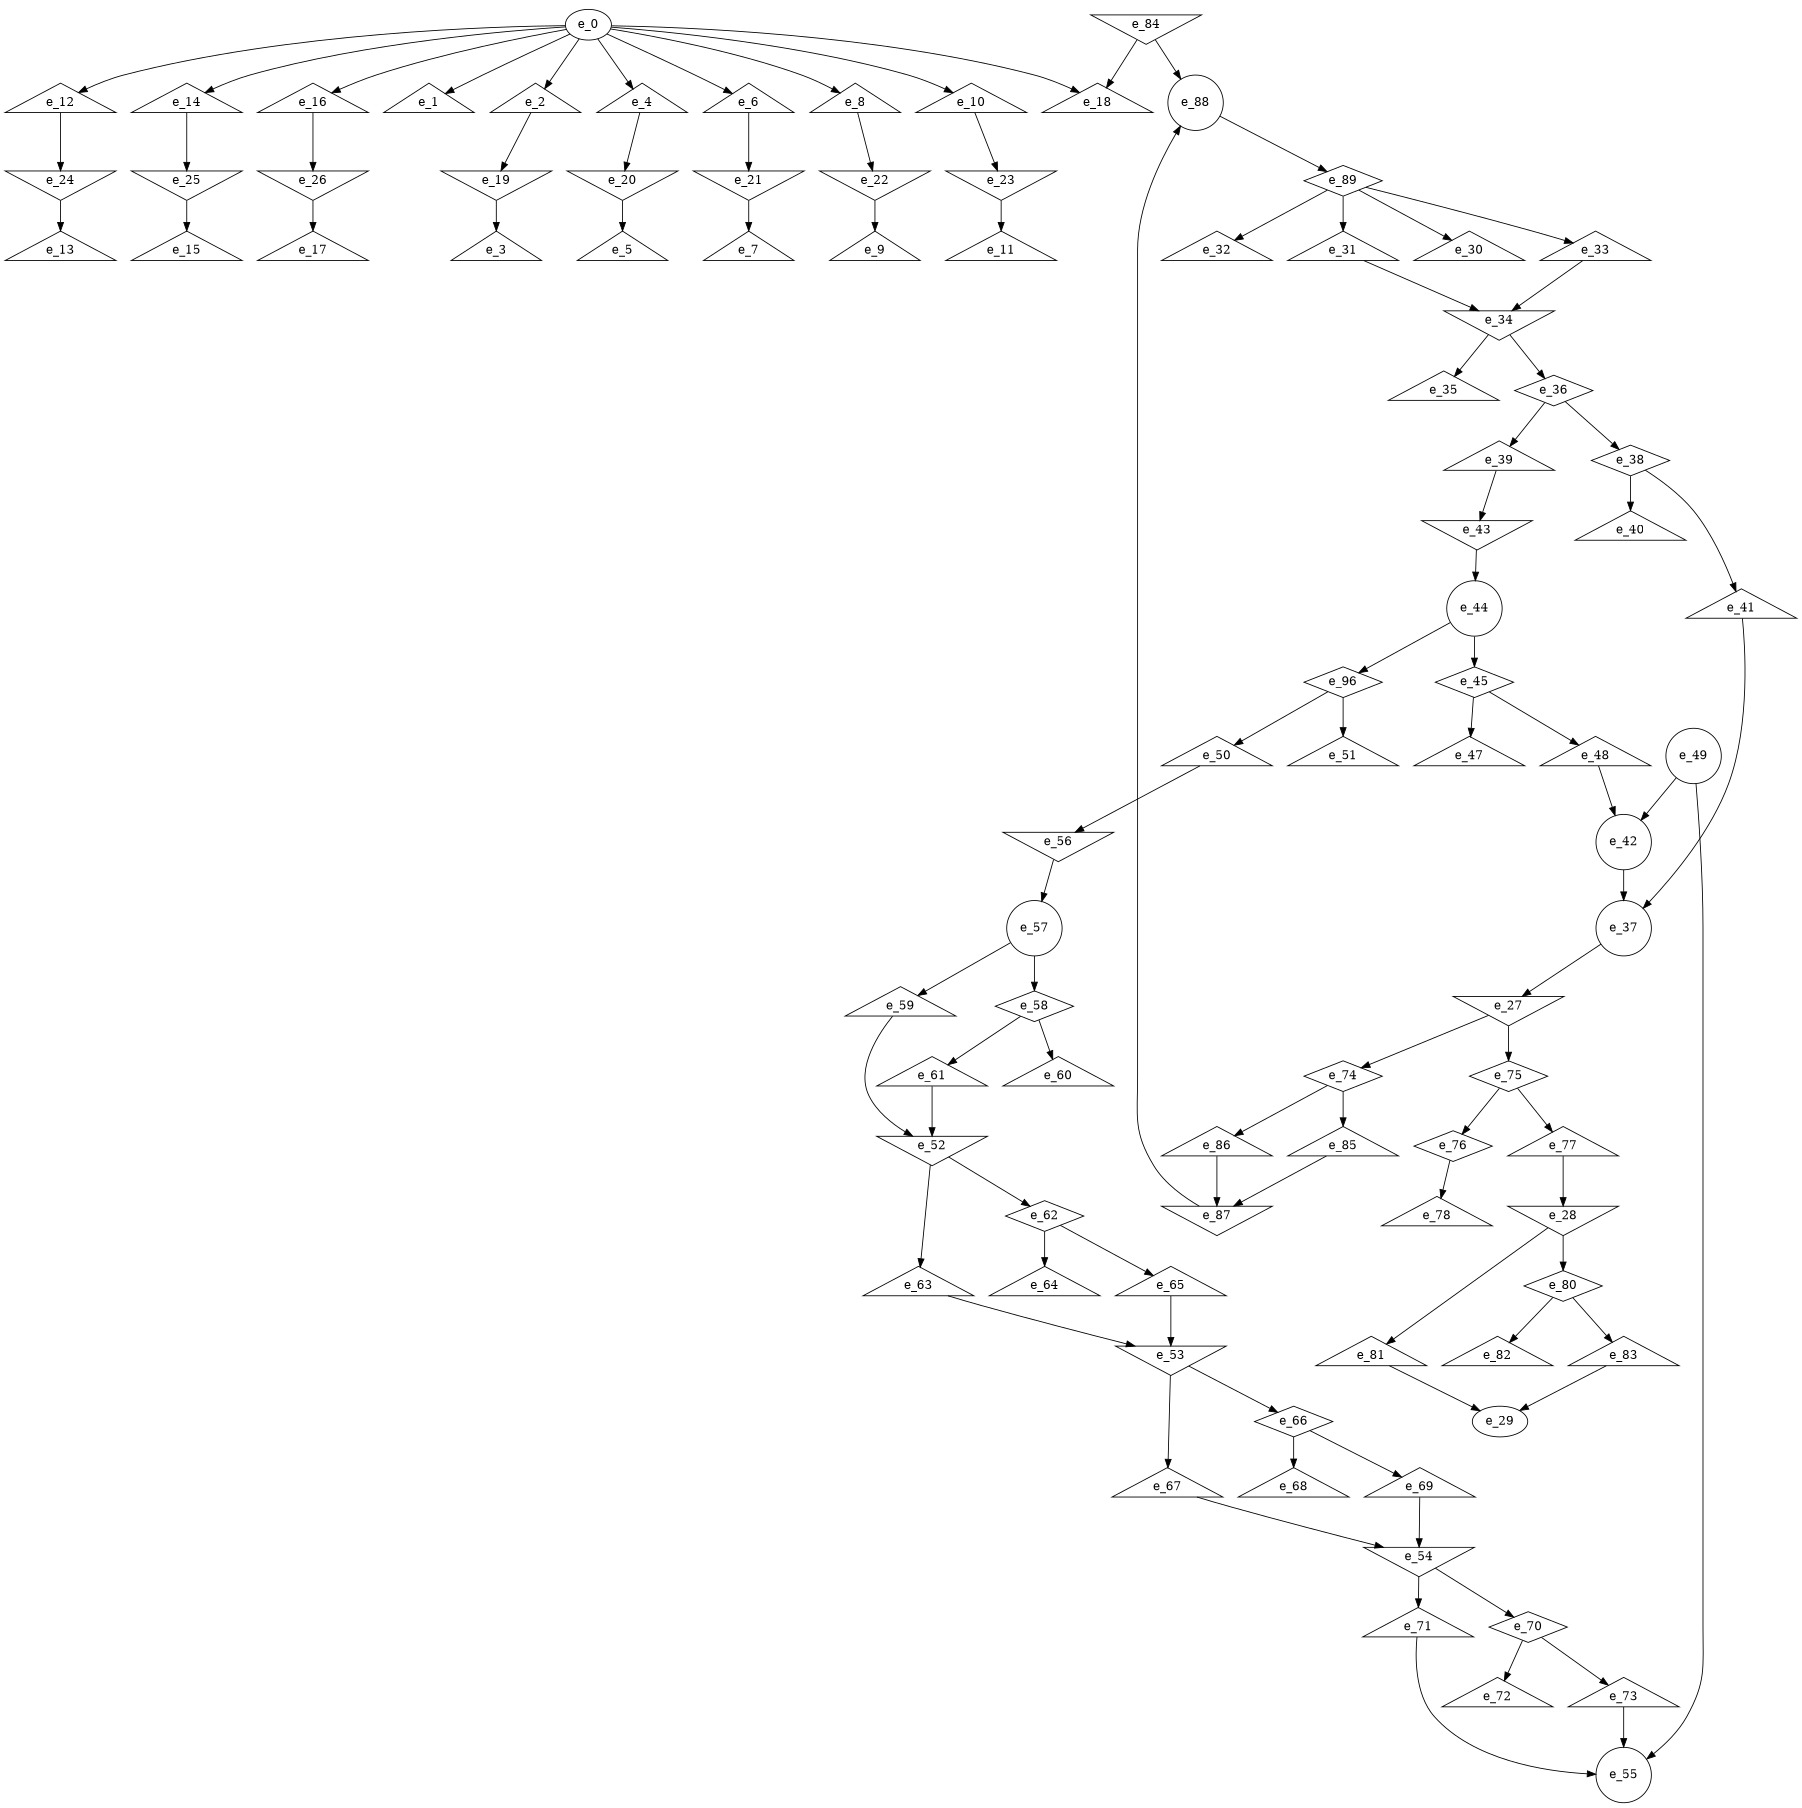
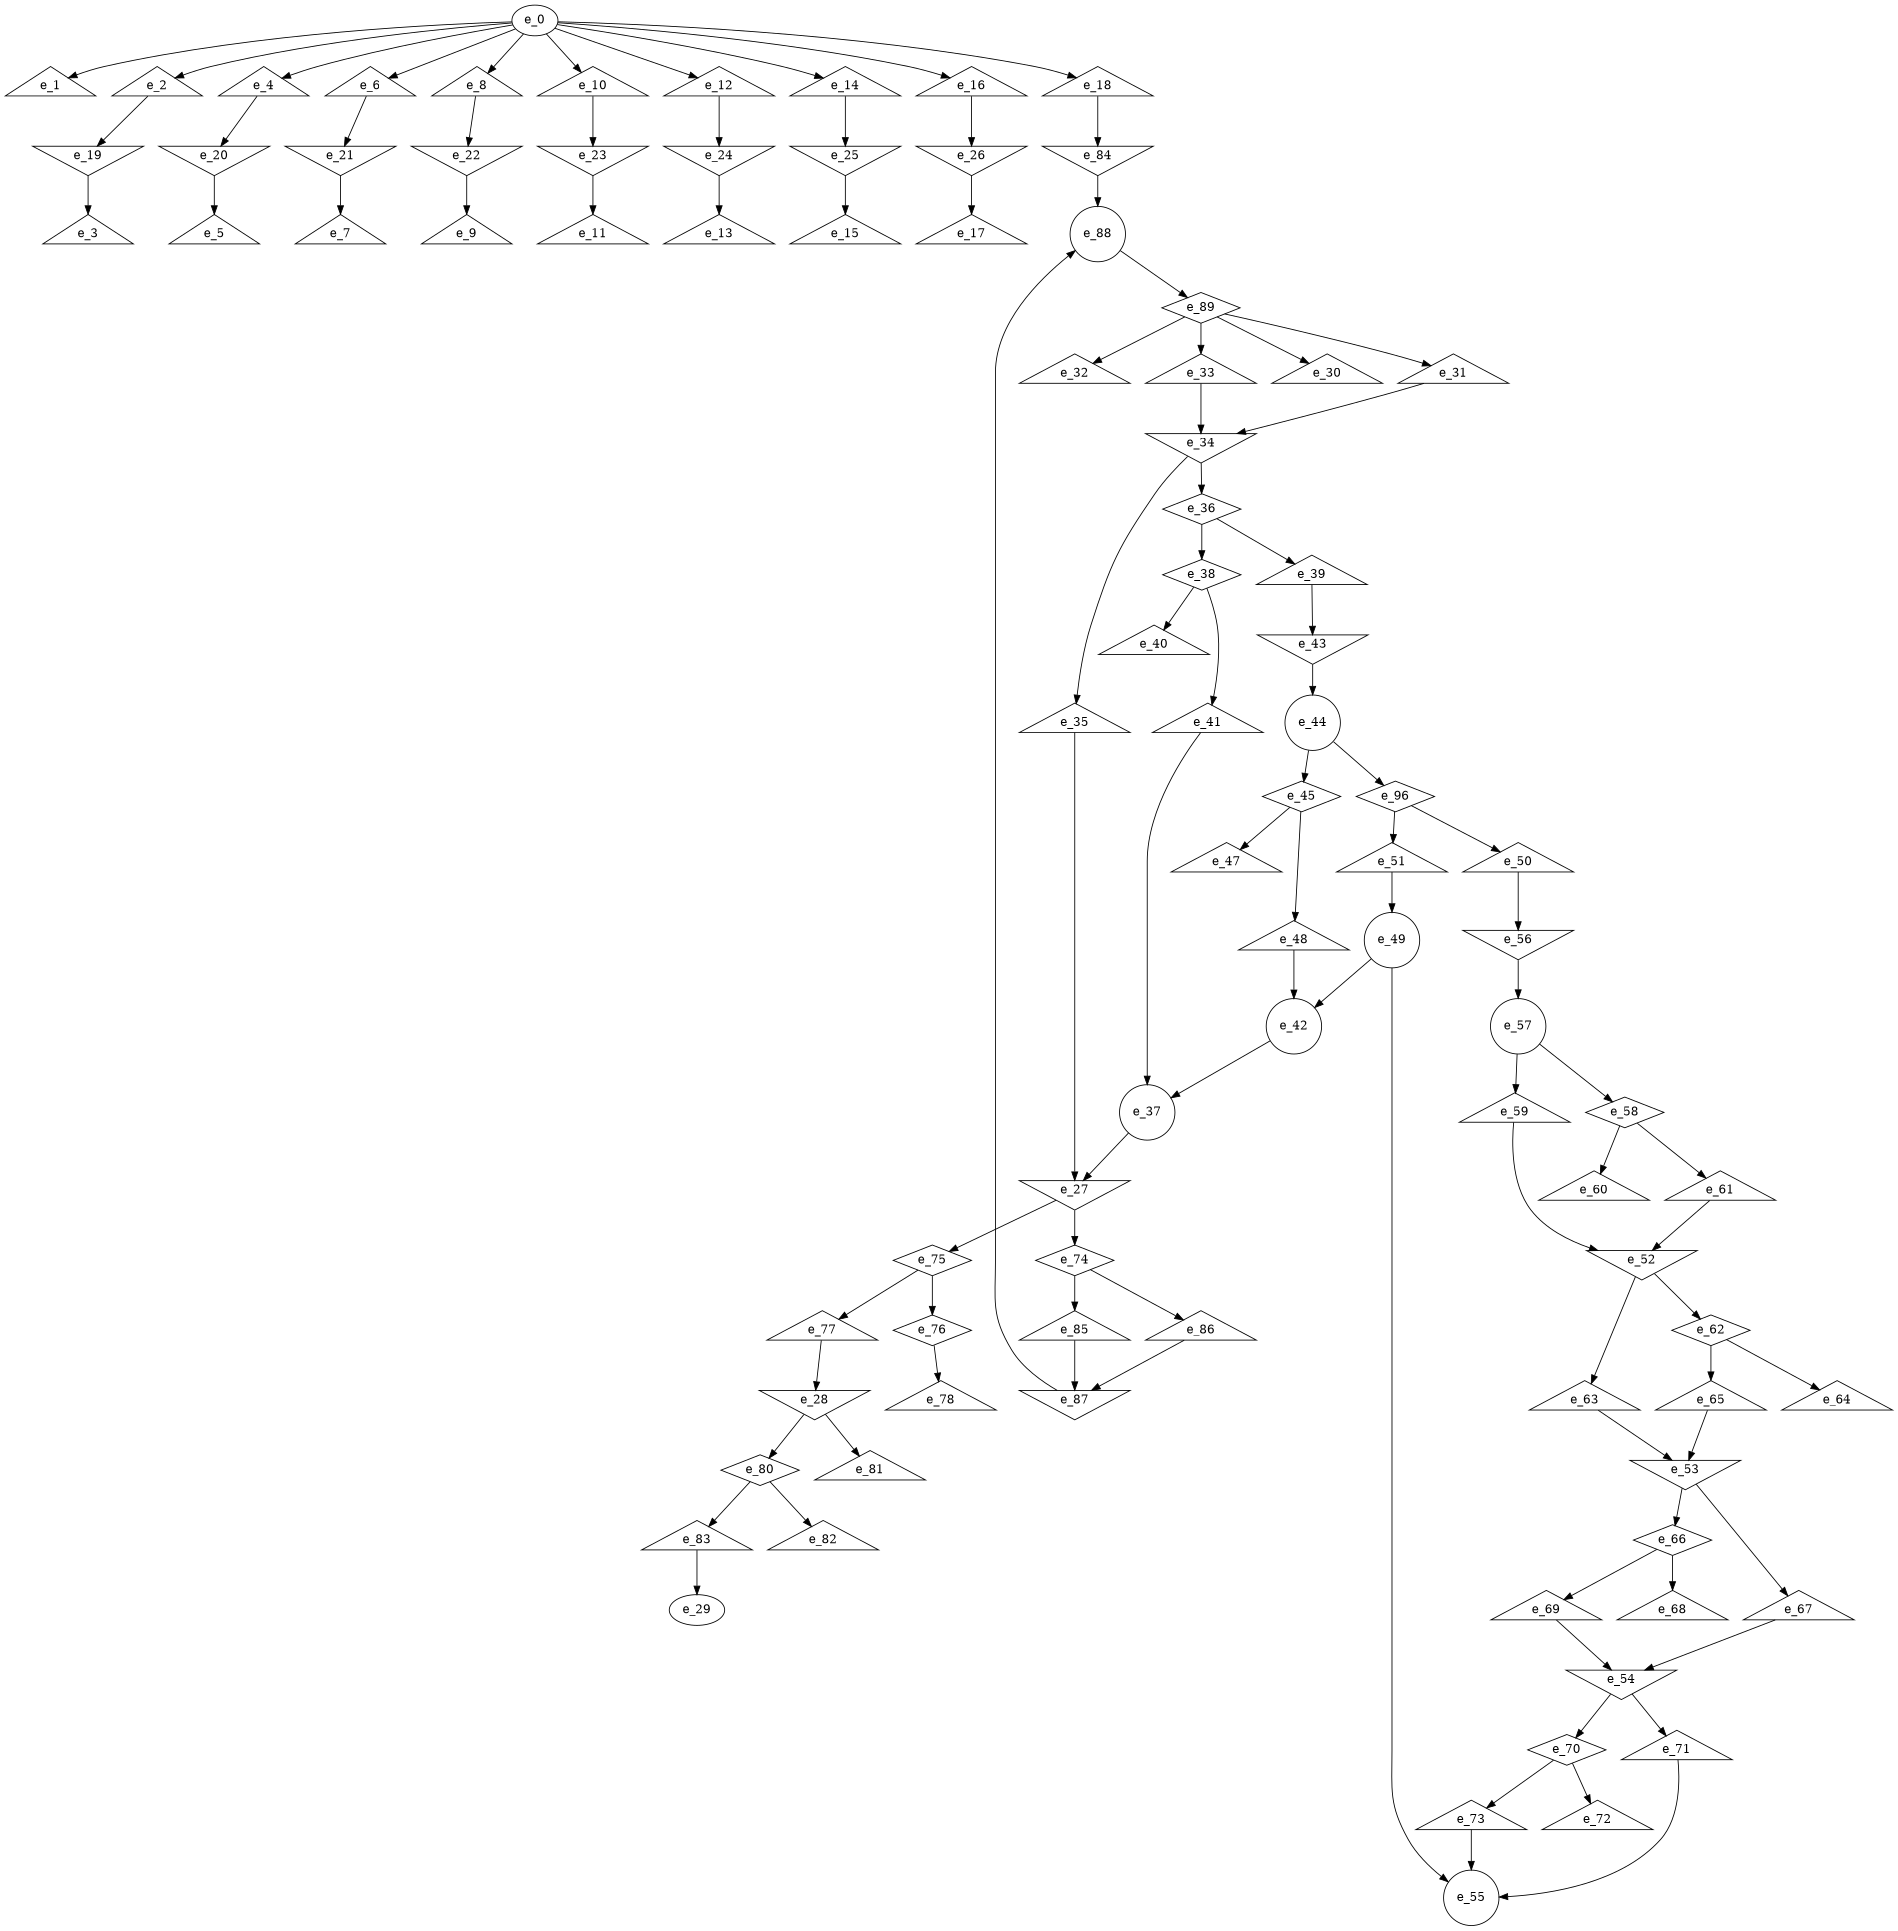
(1124, 60) -> (1098, 117)
none -> (1392, 888)
none -> (1075, 952)
(1431, 1386) -> none
